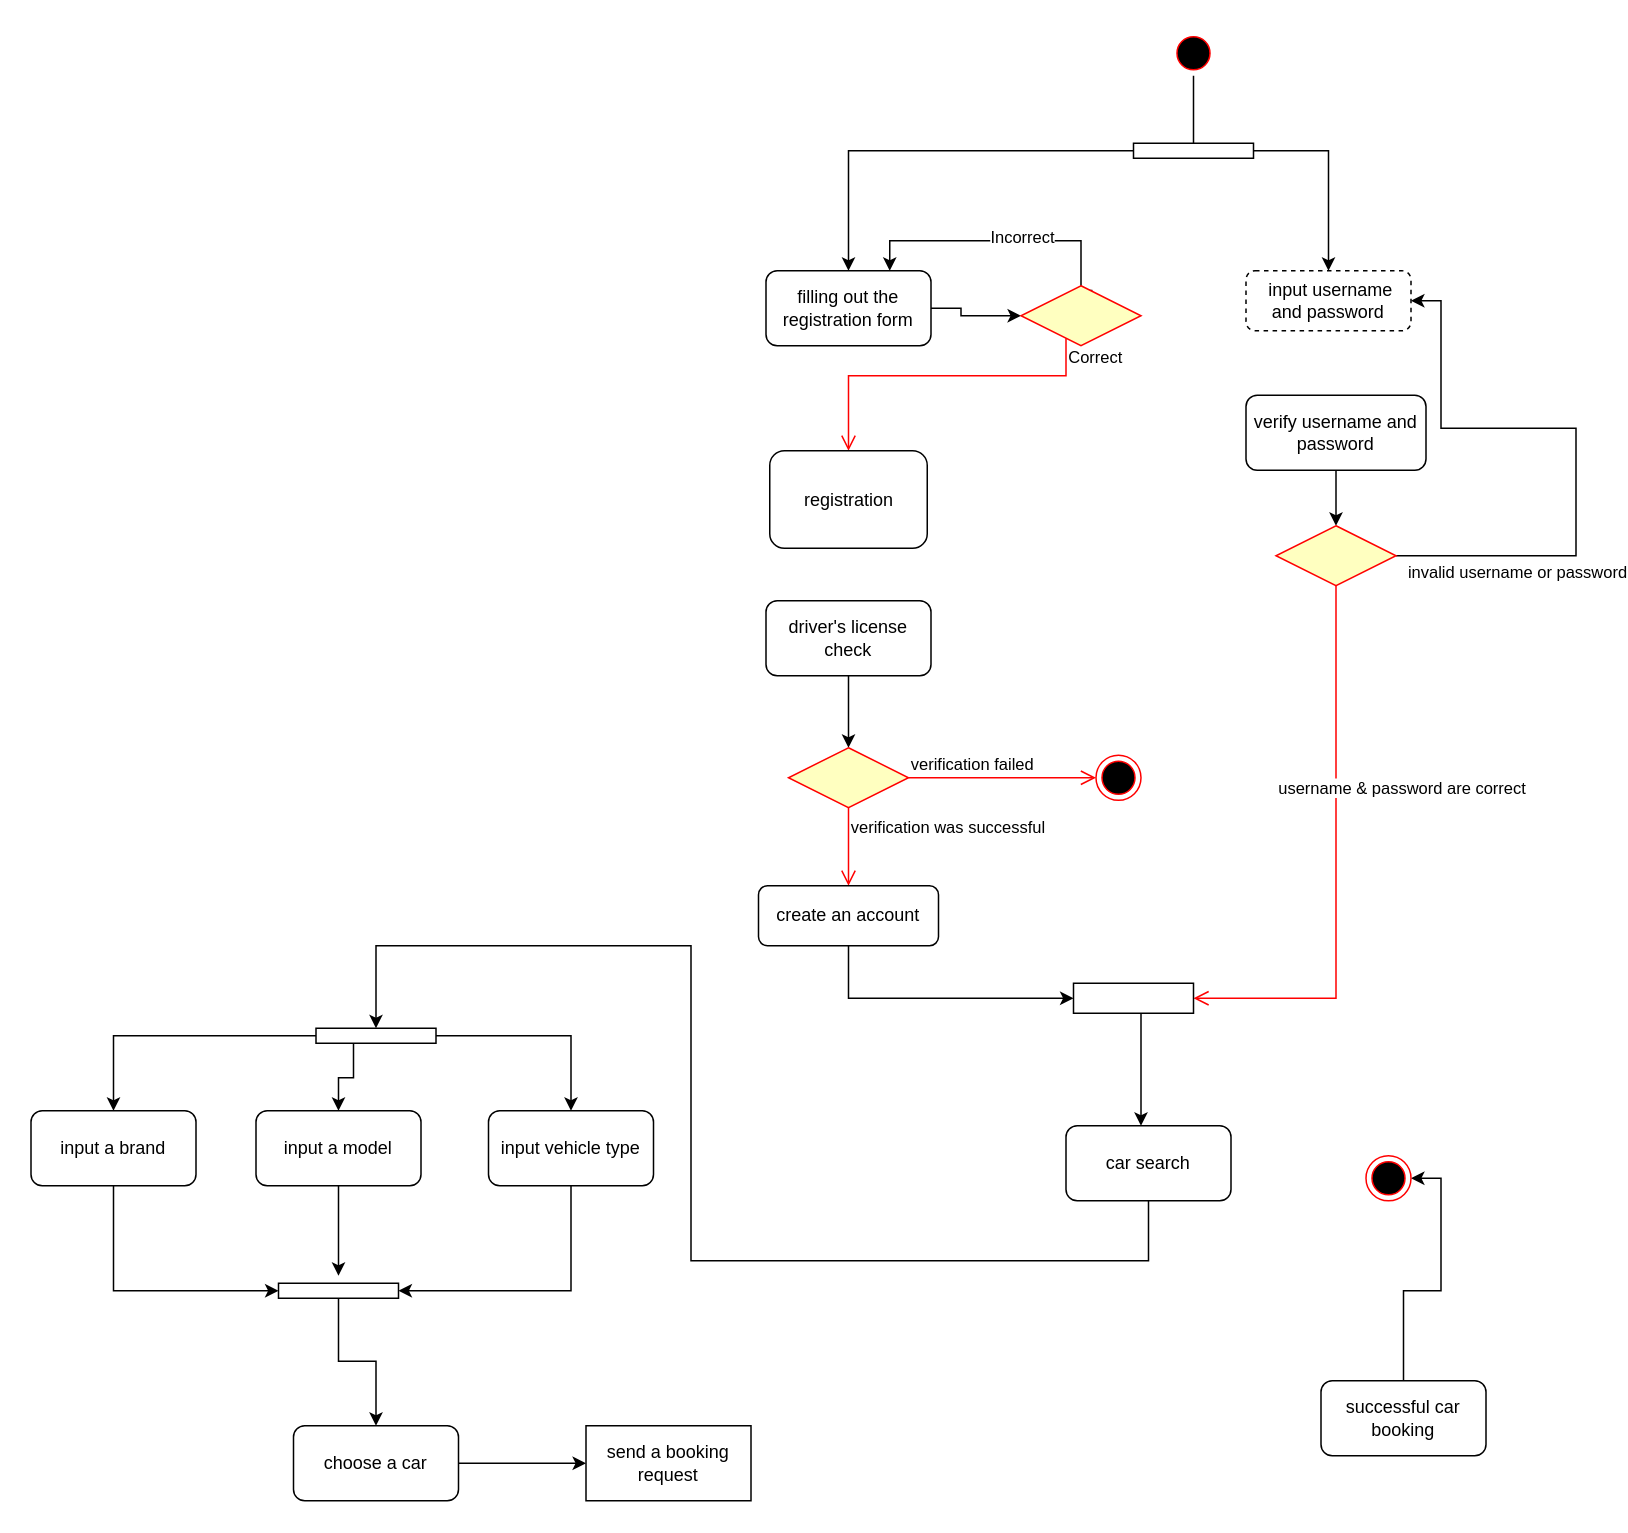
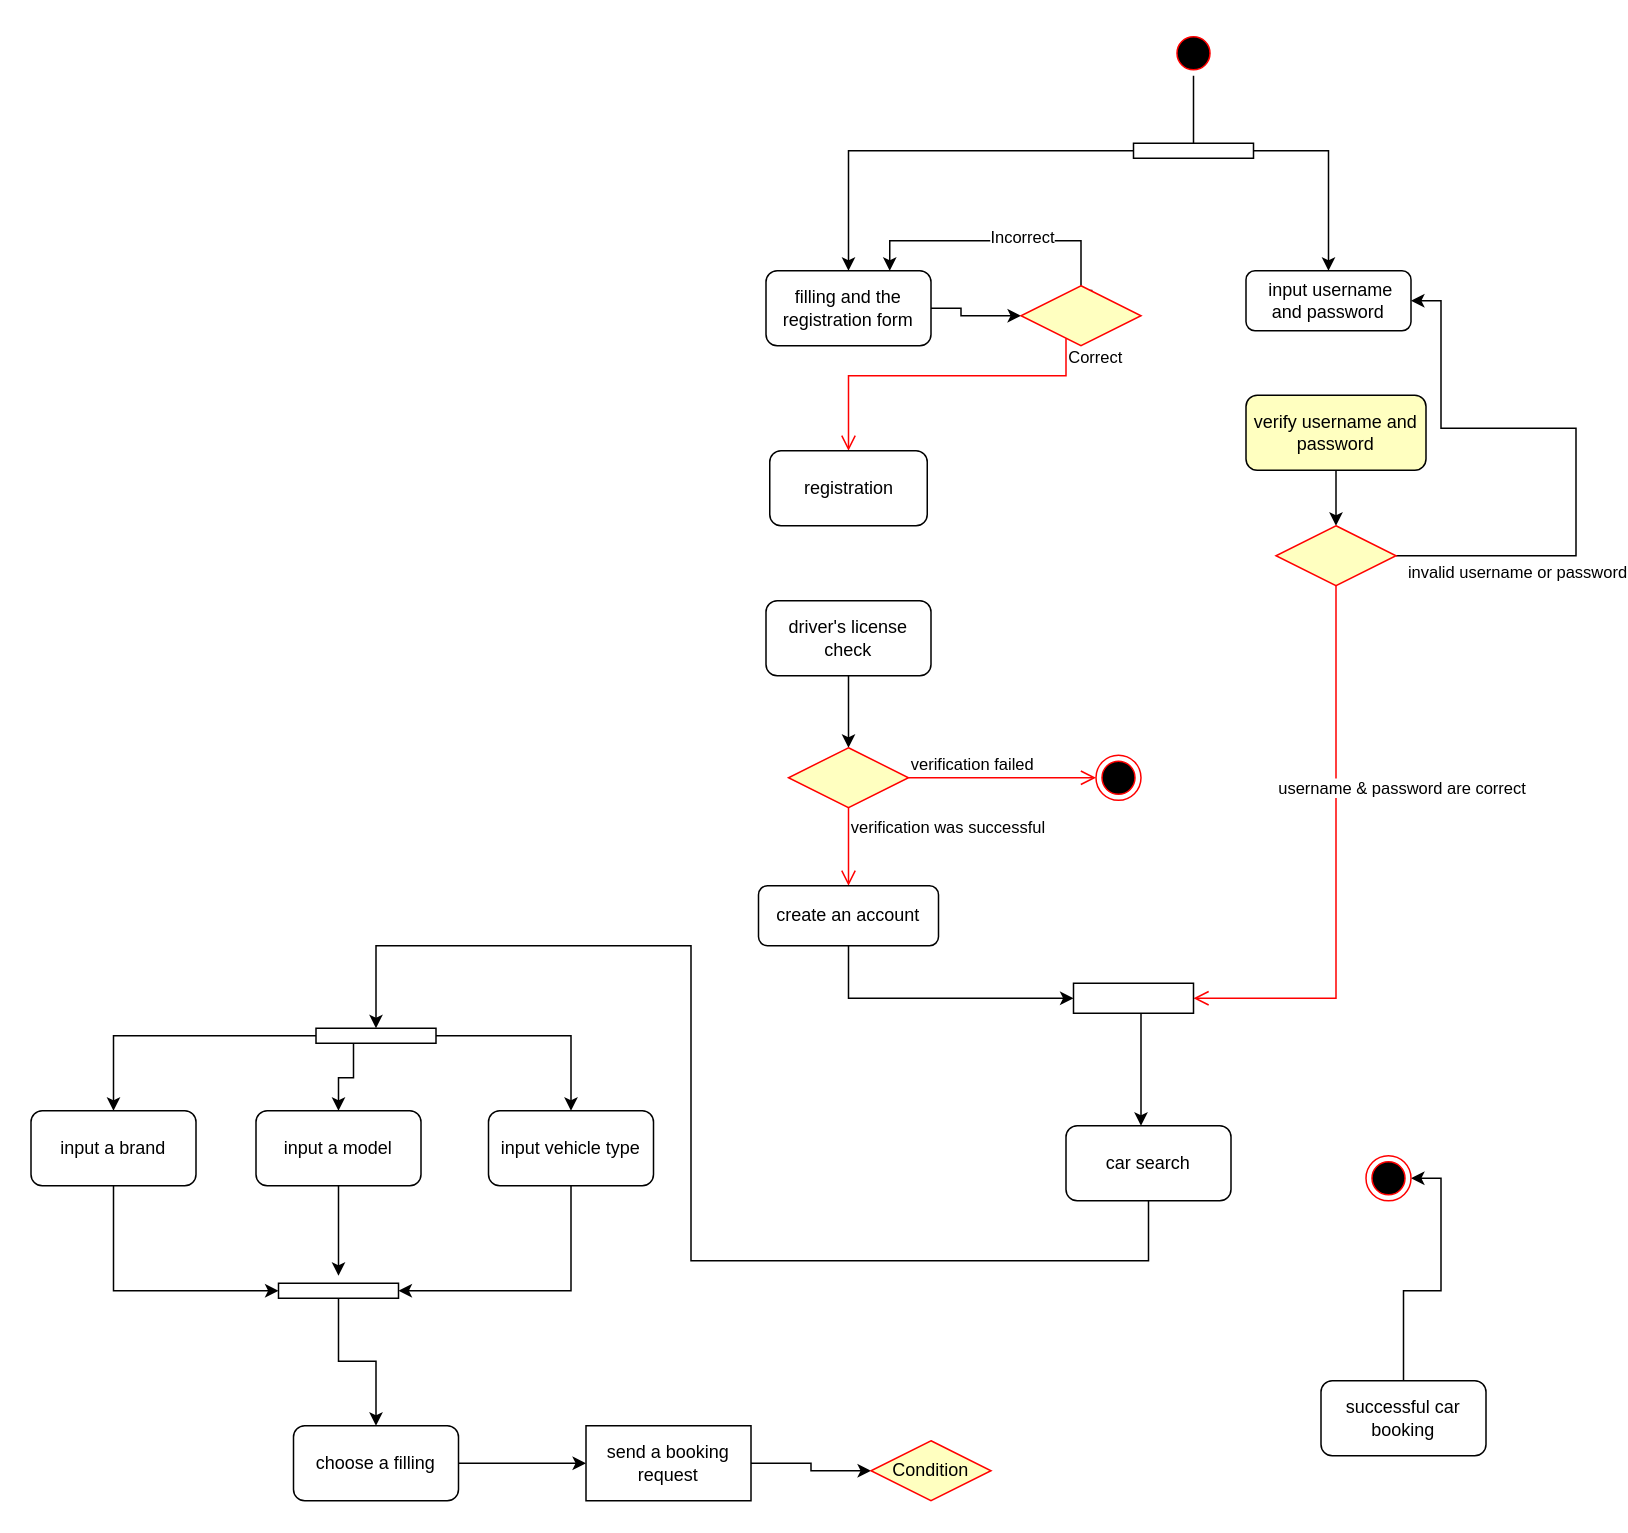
(1328, 301) -> (1328, 301)
(848, 308) -> (848, 308)
(1336, 433) -> (1336, 433)
(848, 500) -> (848, 488)
(376, 1463) -> (376, 1463)
none -> (809, 1463)
none -> (931, 1471)
